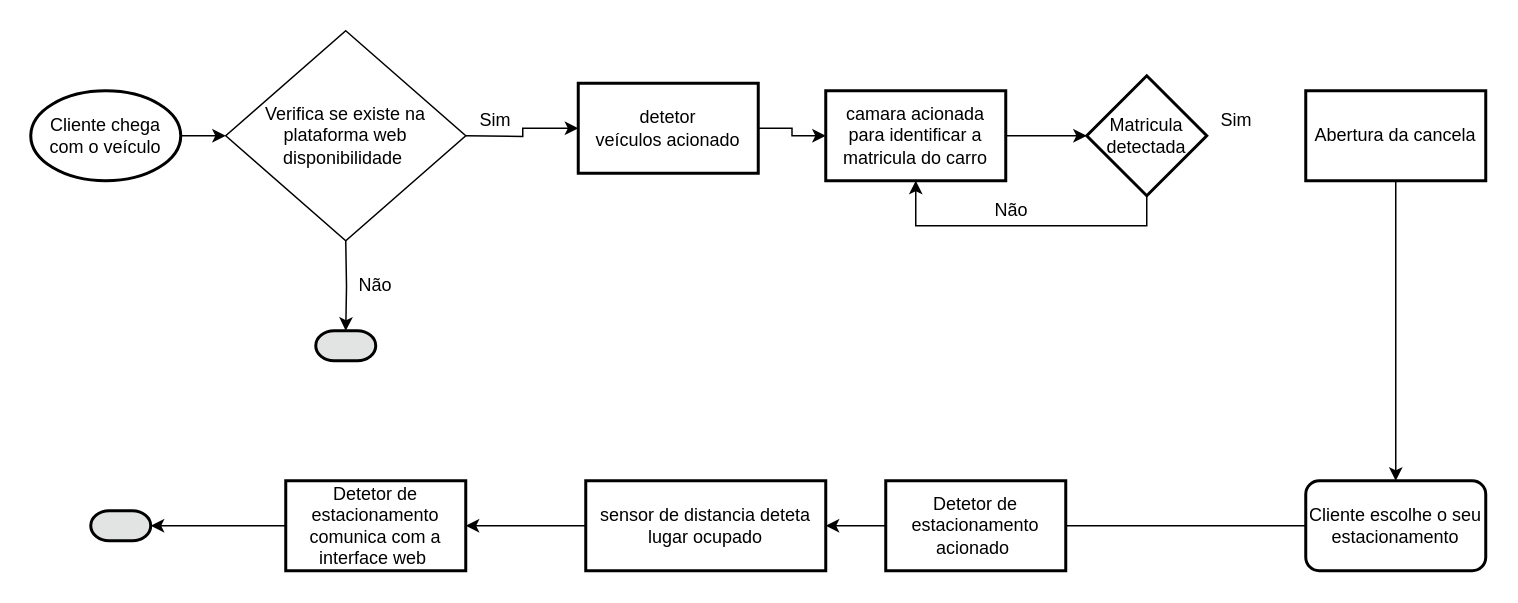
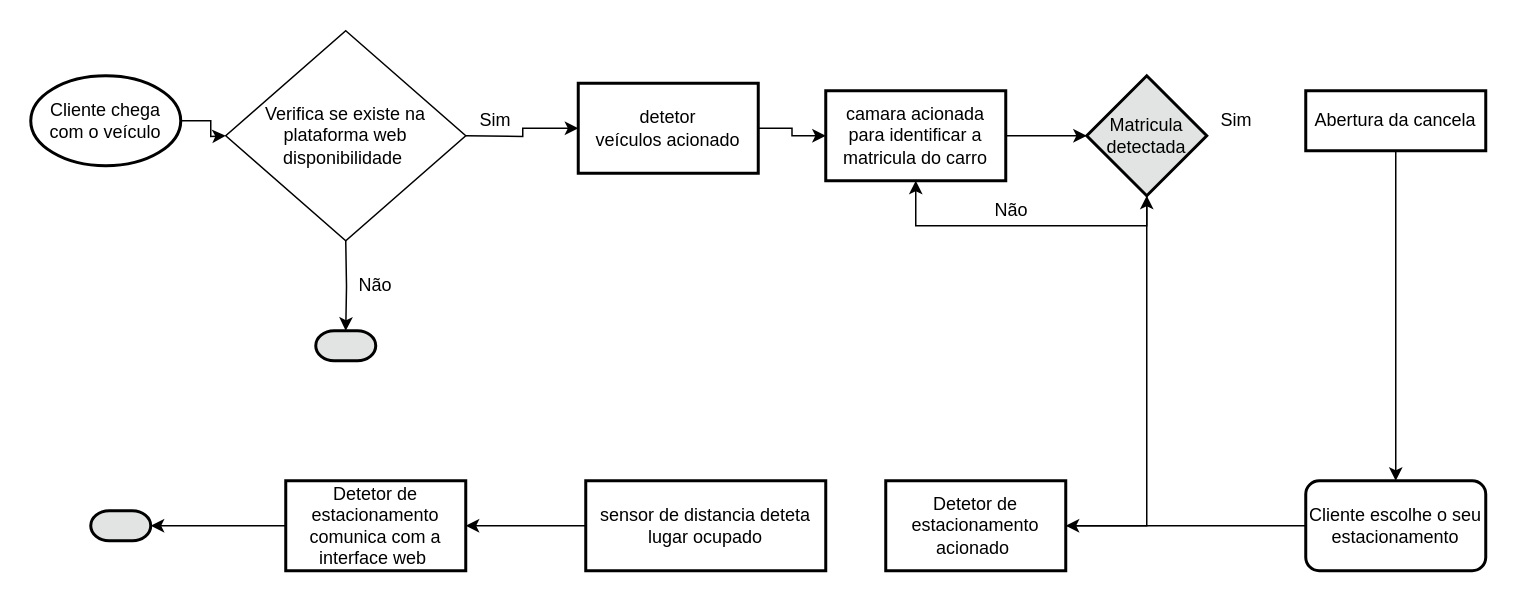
(106, 136) -> (106, 121)
(1147, 136) -> (1147, 136)
(1396, 136) -> (1396, 121)
(861, 526) -> (1147, 375)
(1148, 526) -> (1148, 526)
